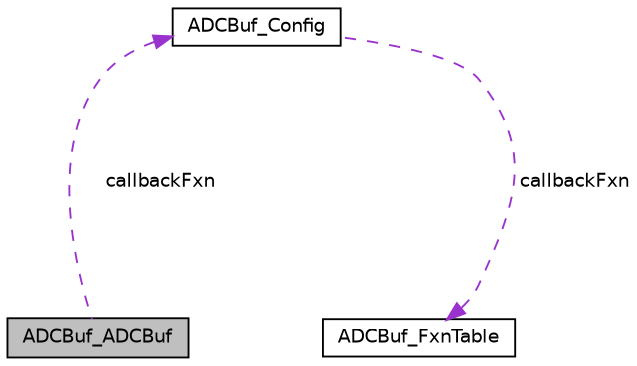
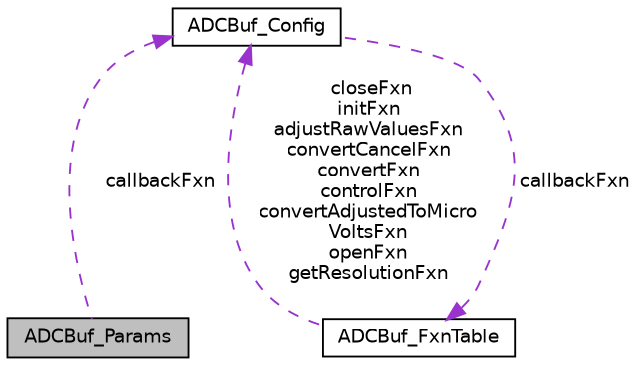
none -> (232, 215)
(98, 338) -> (98, 338)
